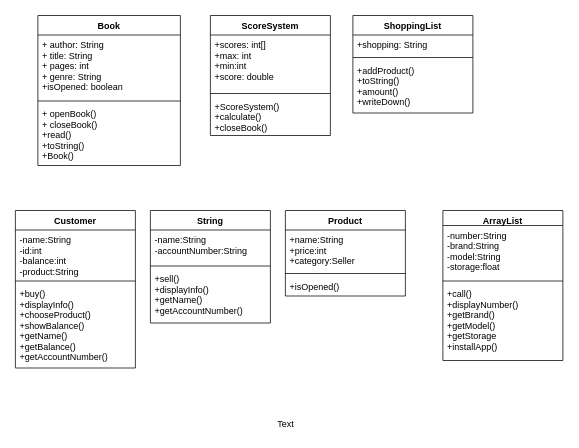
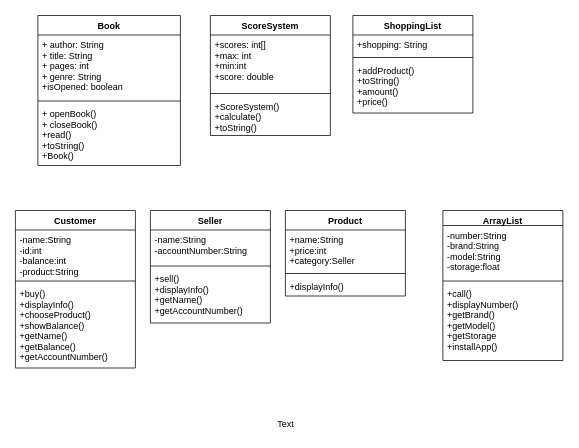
(390, 71) -> (390, 71)
(250, 107) -> (250, 107)
(210, 221) -> (210, 221)
(316, 287) -> (322, 287)
